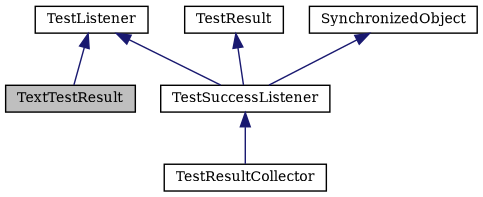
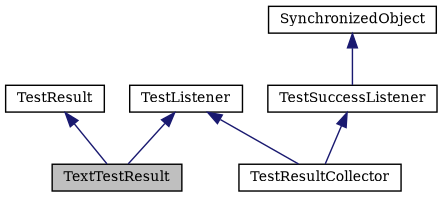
(175, 62) -> (259, 142)
(241, 66) -> (91, 144)
